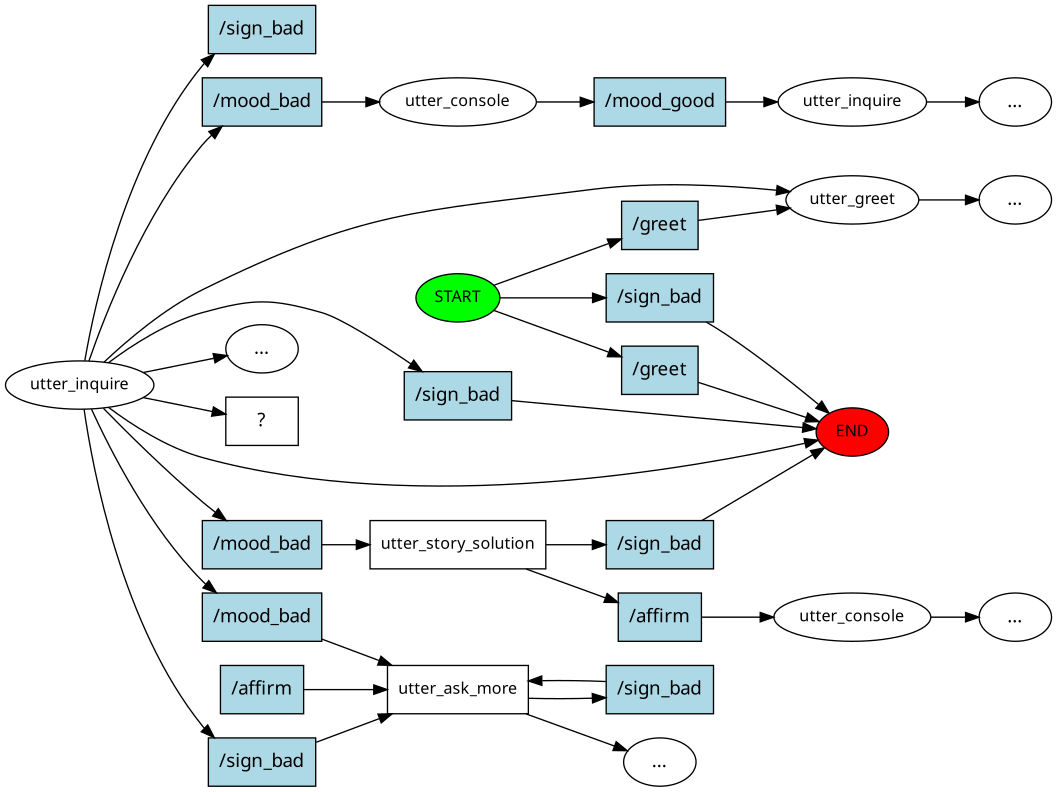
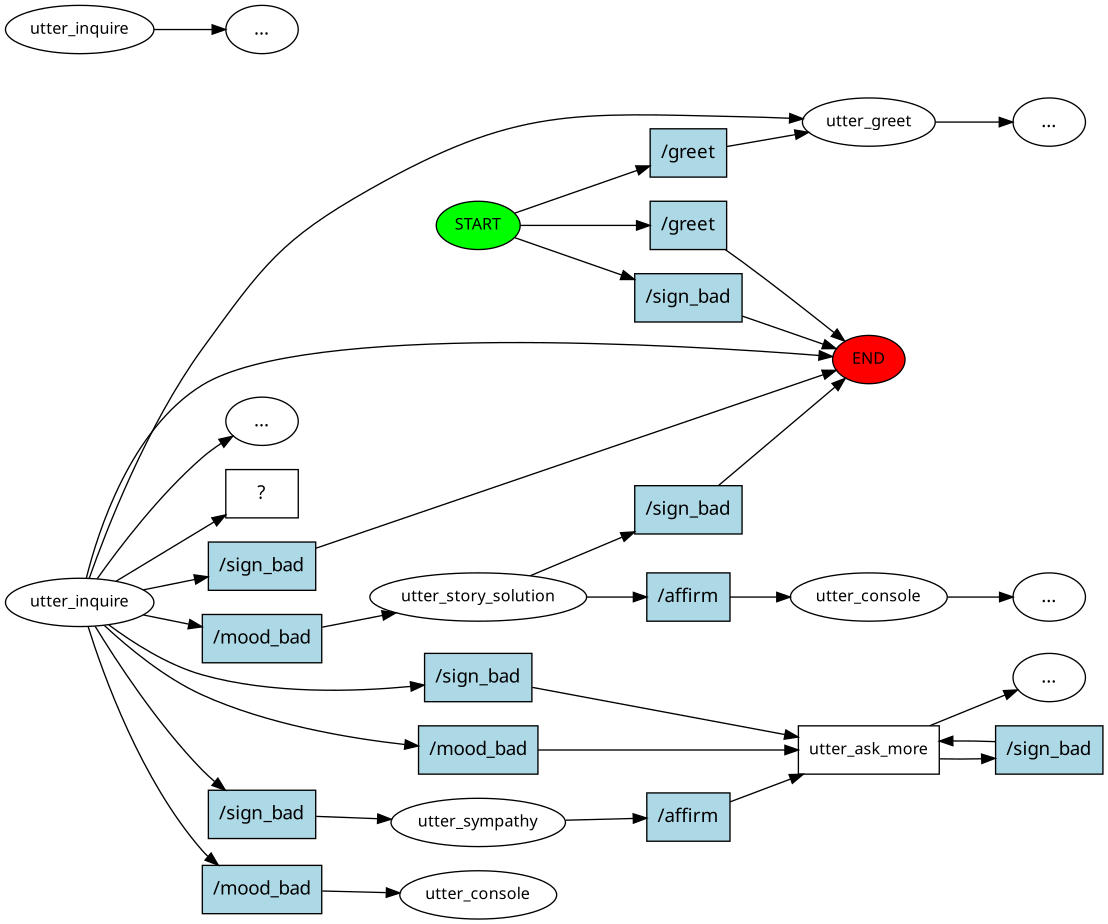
(660, 102) -> none
(458, 545) -> (478, 597)
none -> (478, 822)
